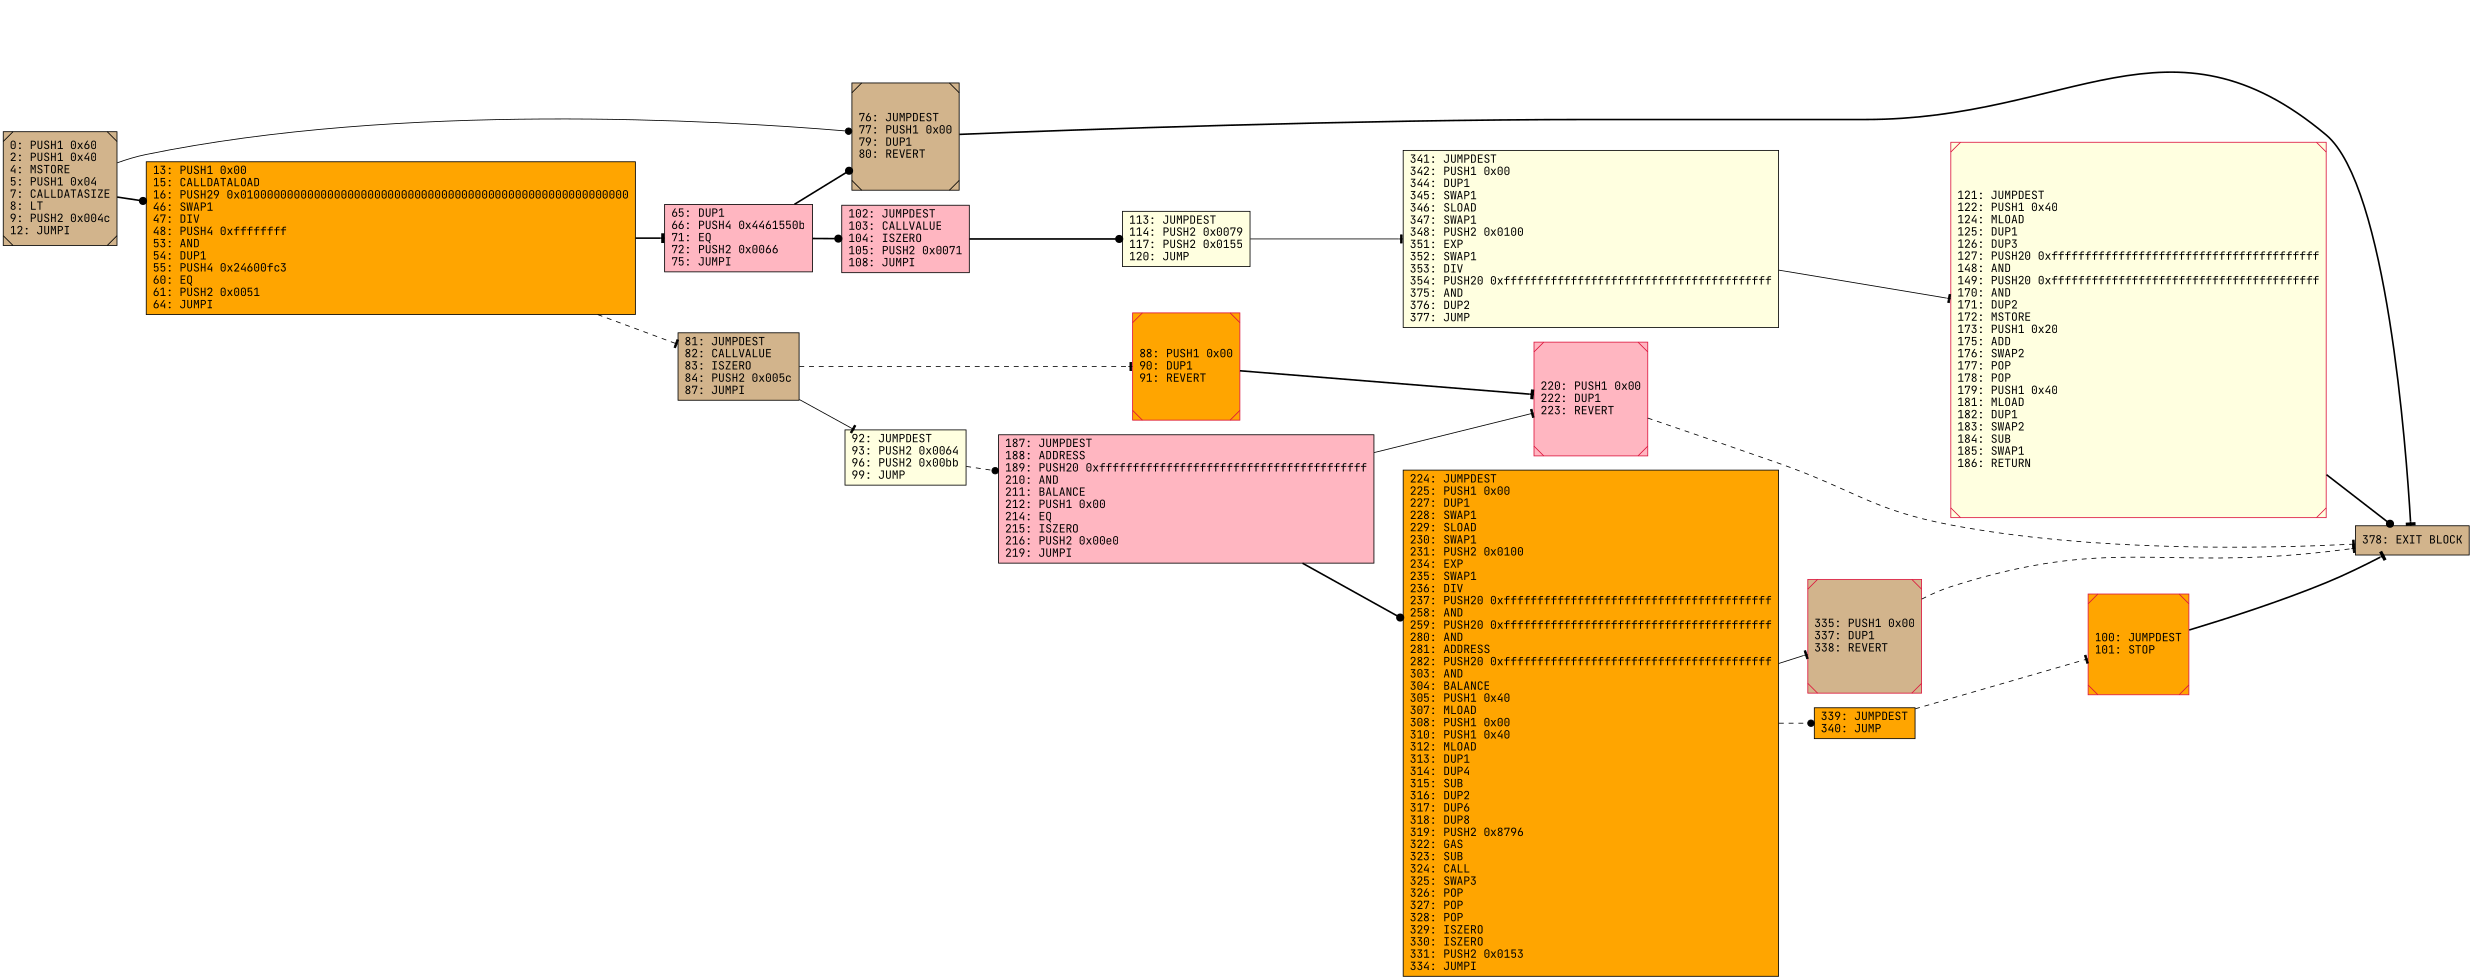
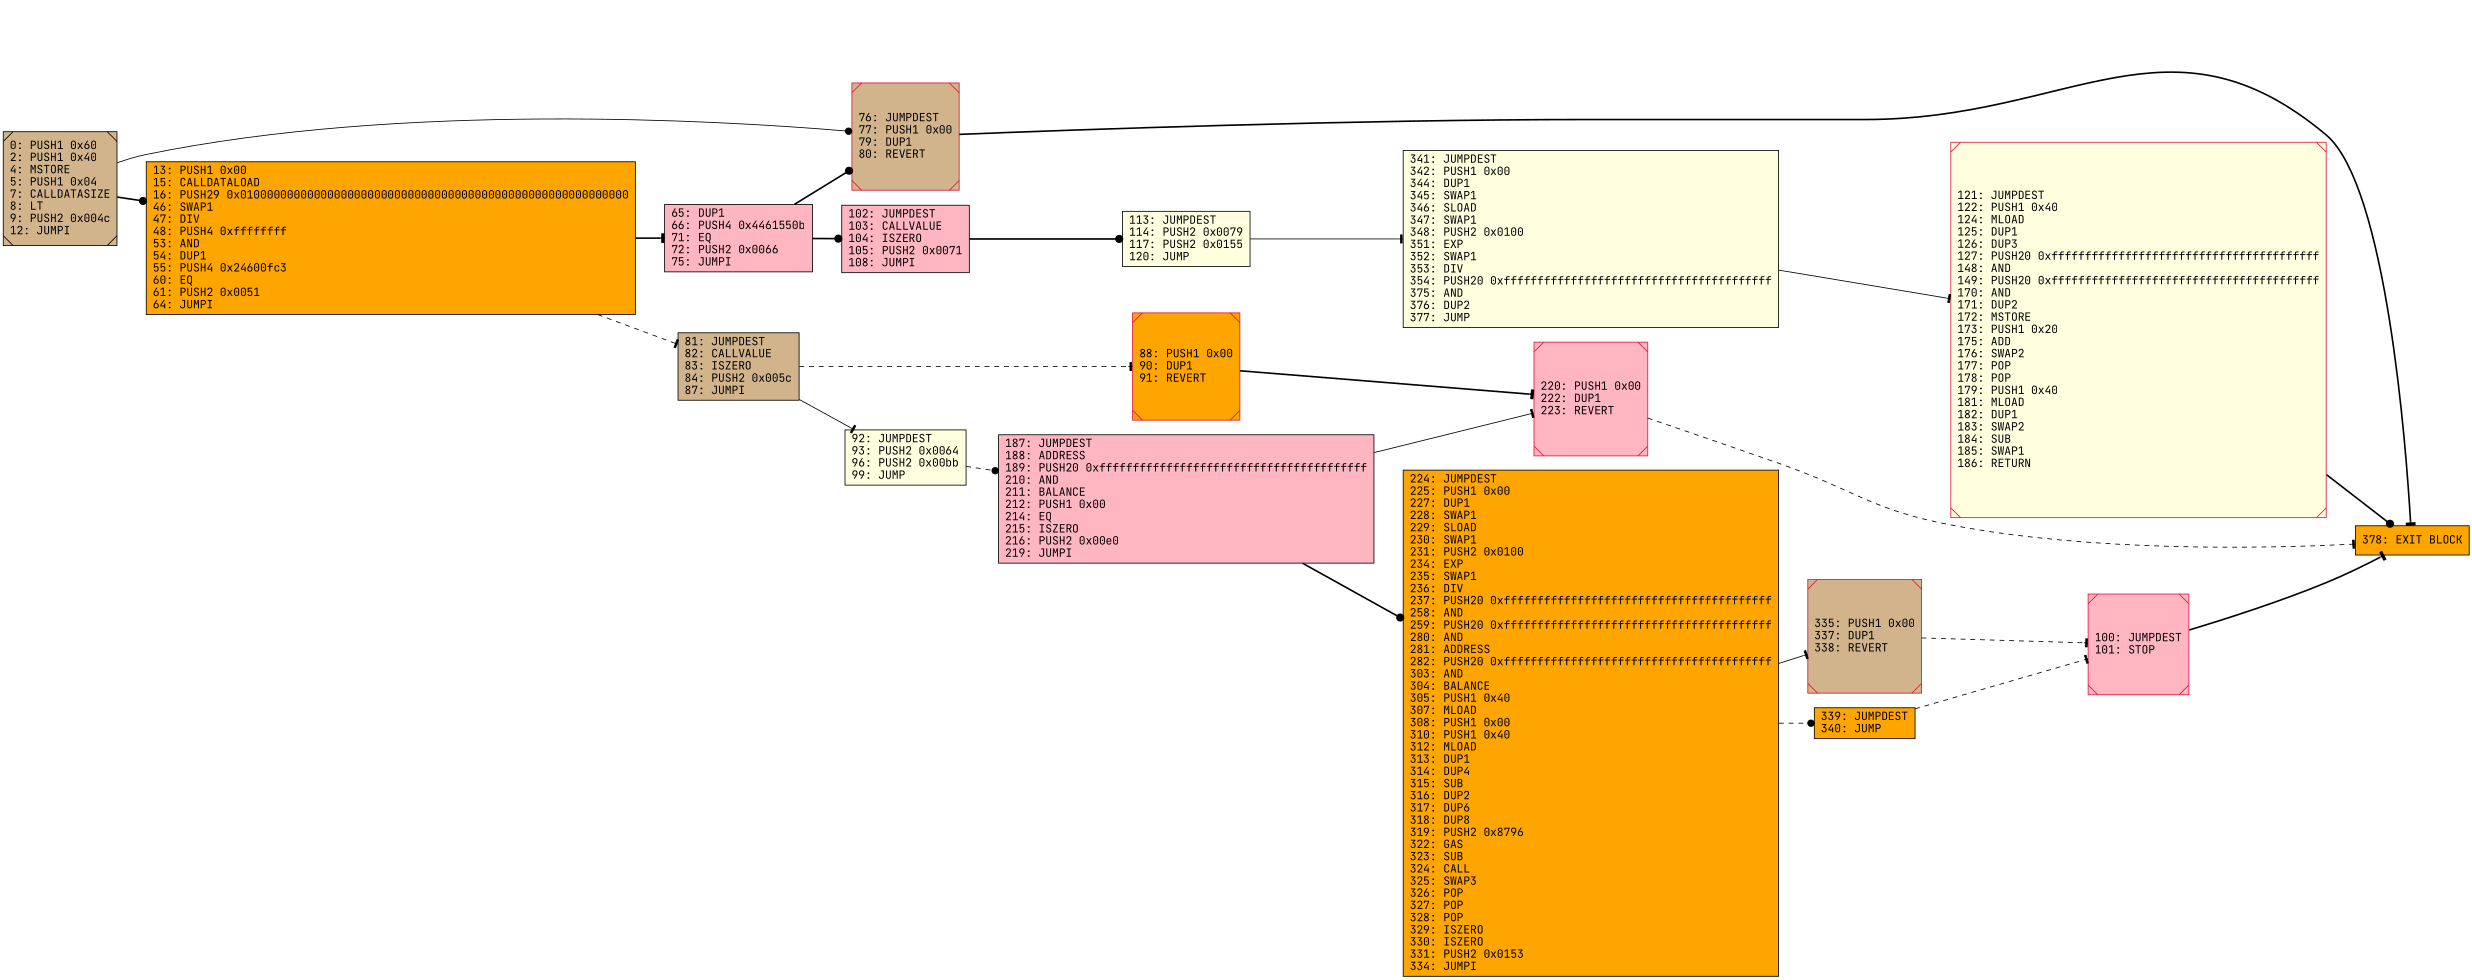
(906, 137) -> (906, 137)
(2412, 540) -> (2412, 540)
(2134, 557) -> (2003, 640)
(2138, 644) -> (2138, 644)
